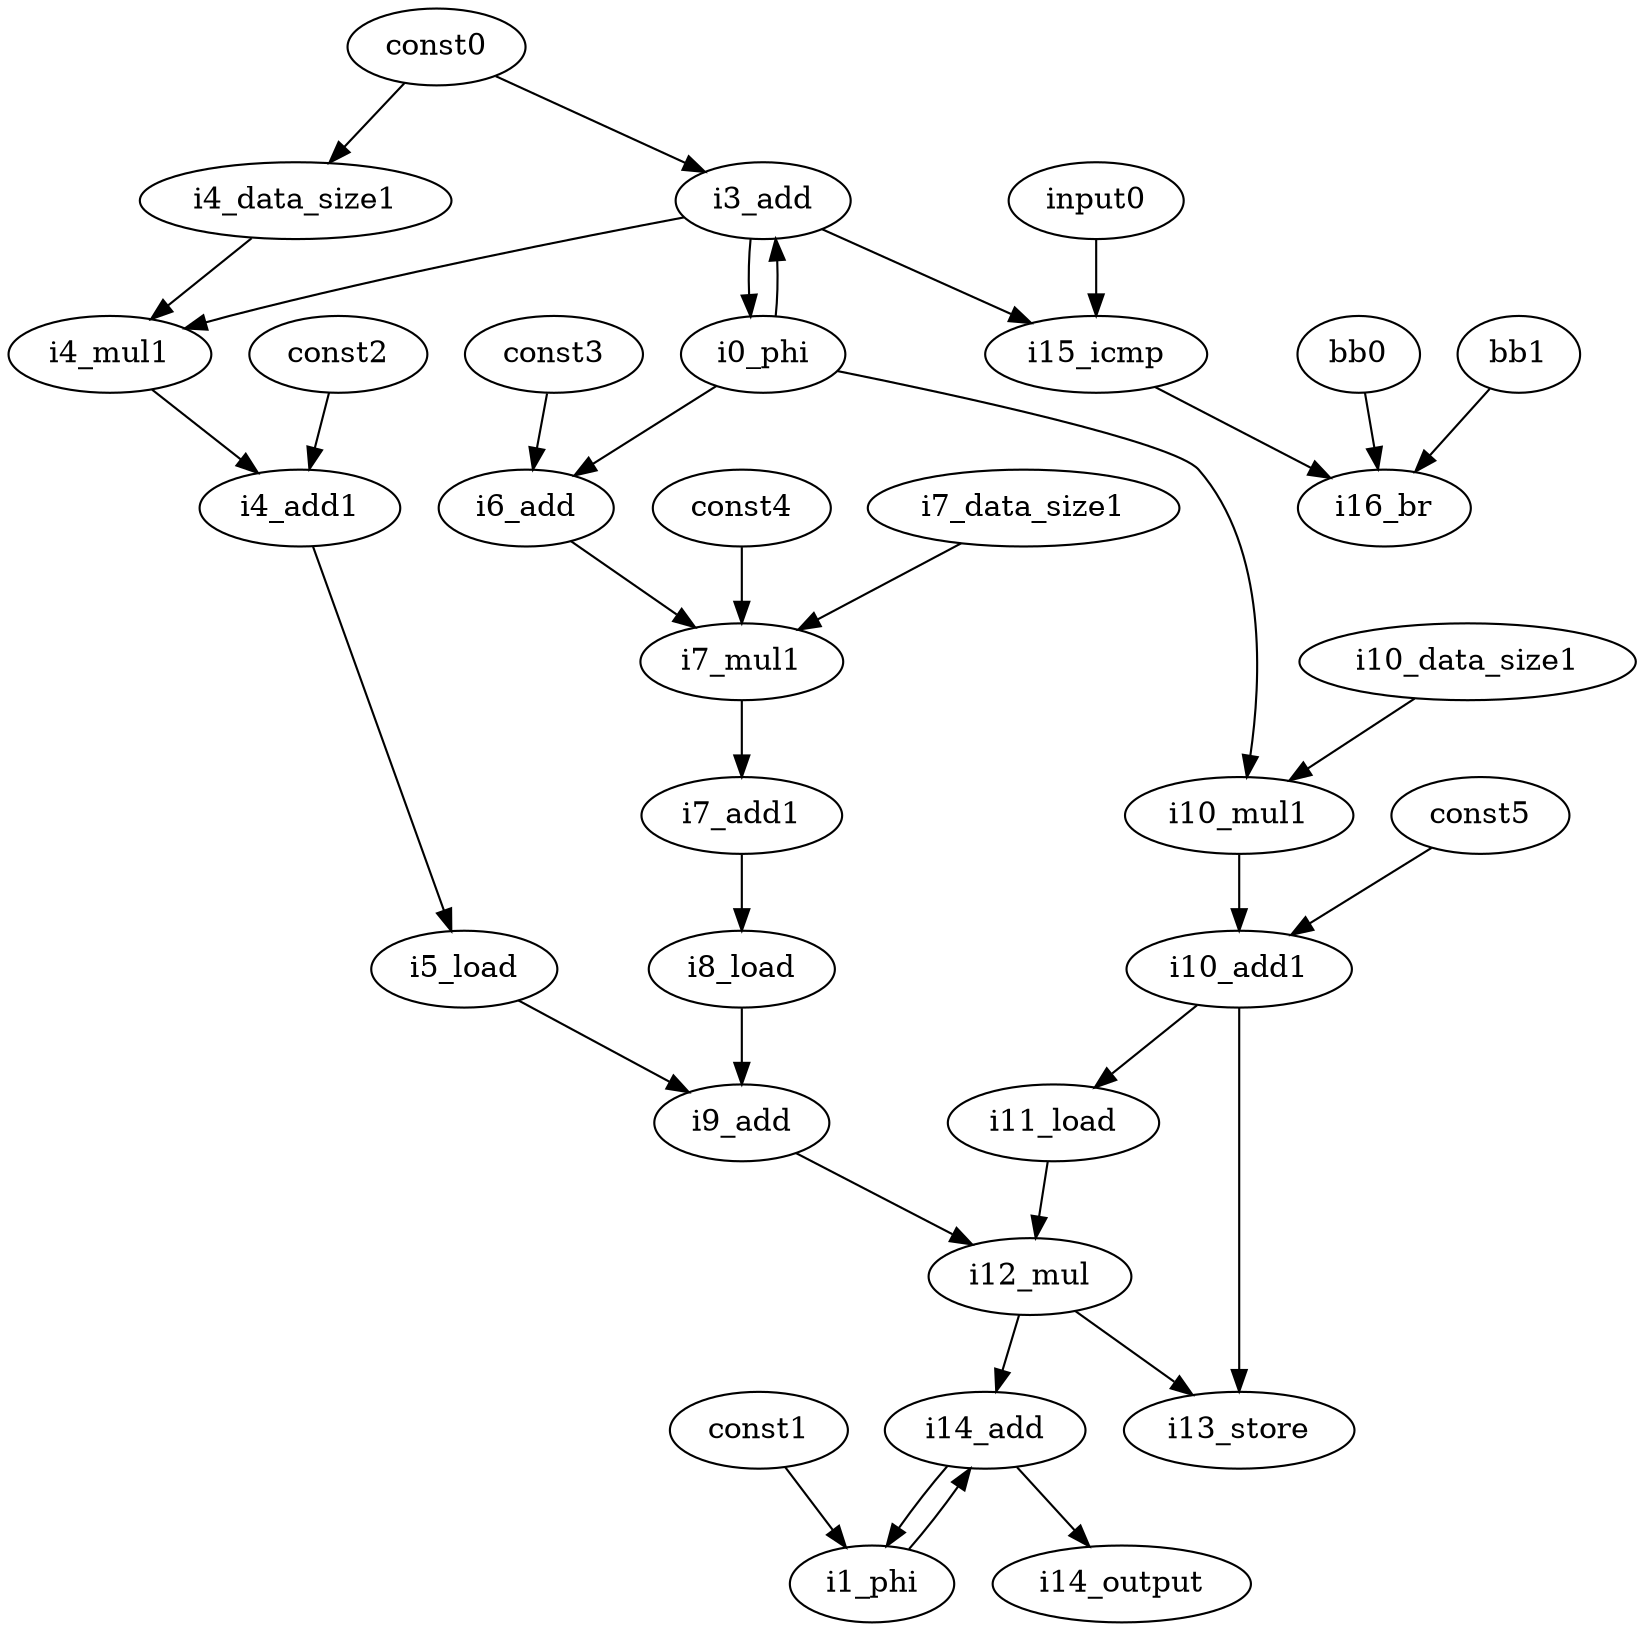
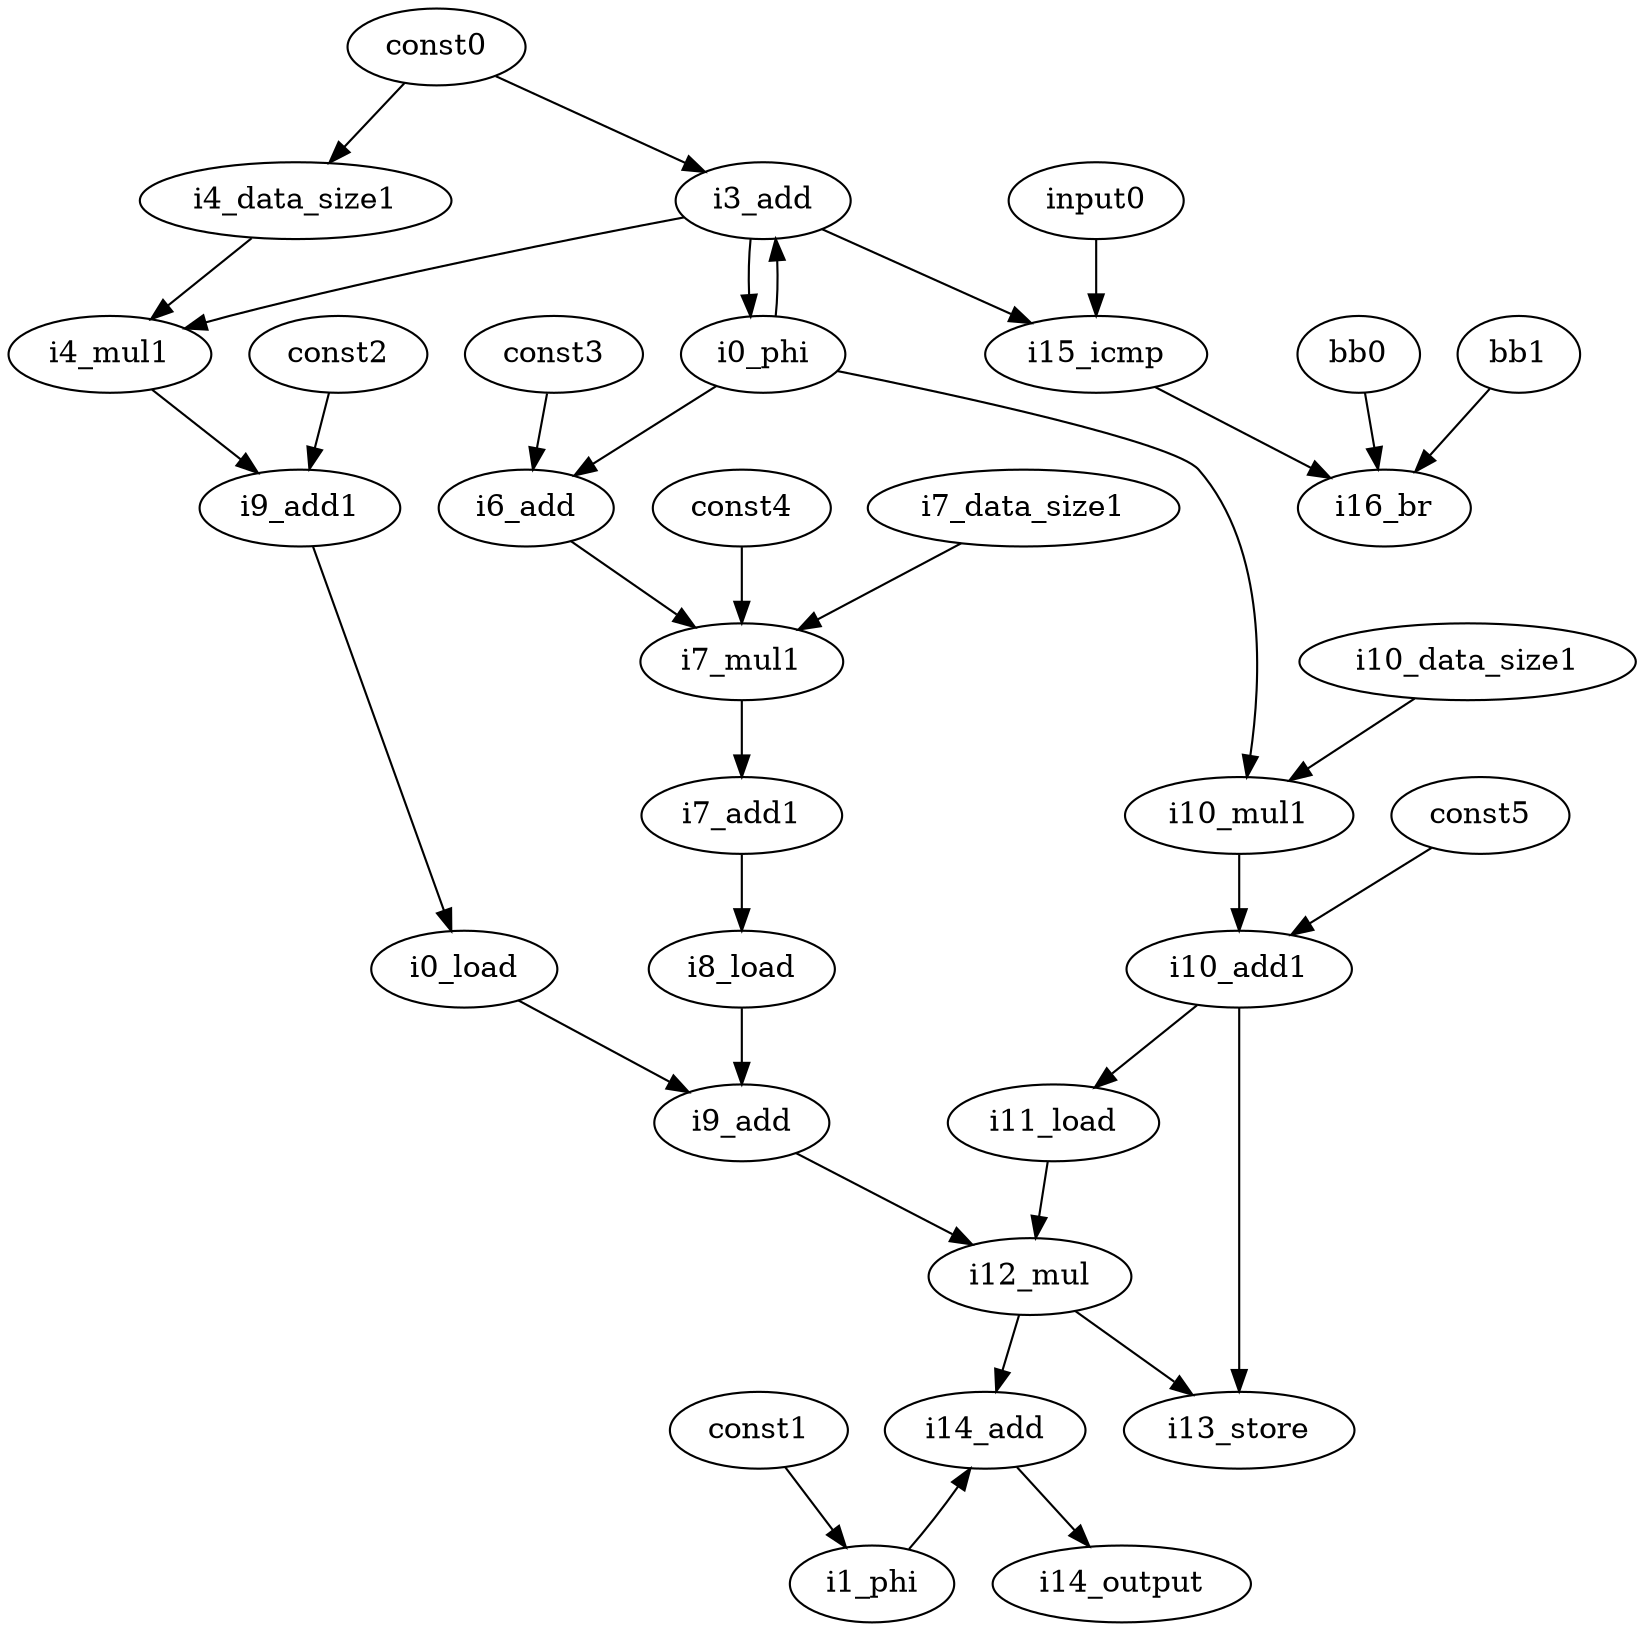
(300, 508) -> (300, 508)
(464, 969) -> (464, 969)
(922, 1497) -> none
